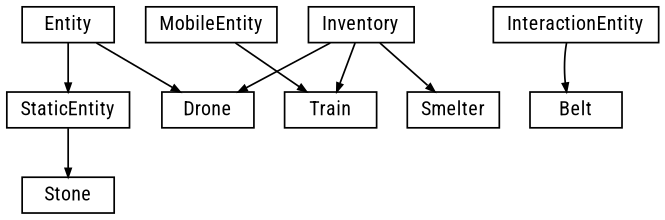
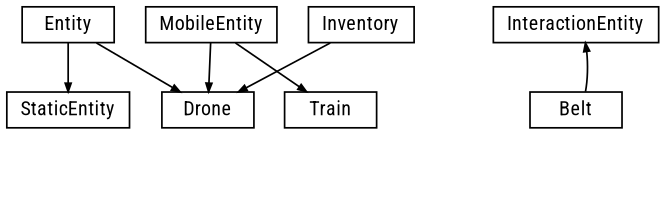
none -> (210, 63)
(348, 63) -> none
(565, 63) -> (587, 72)
(453, 110) -> none
(68, 195) -> none
